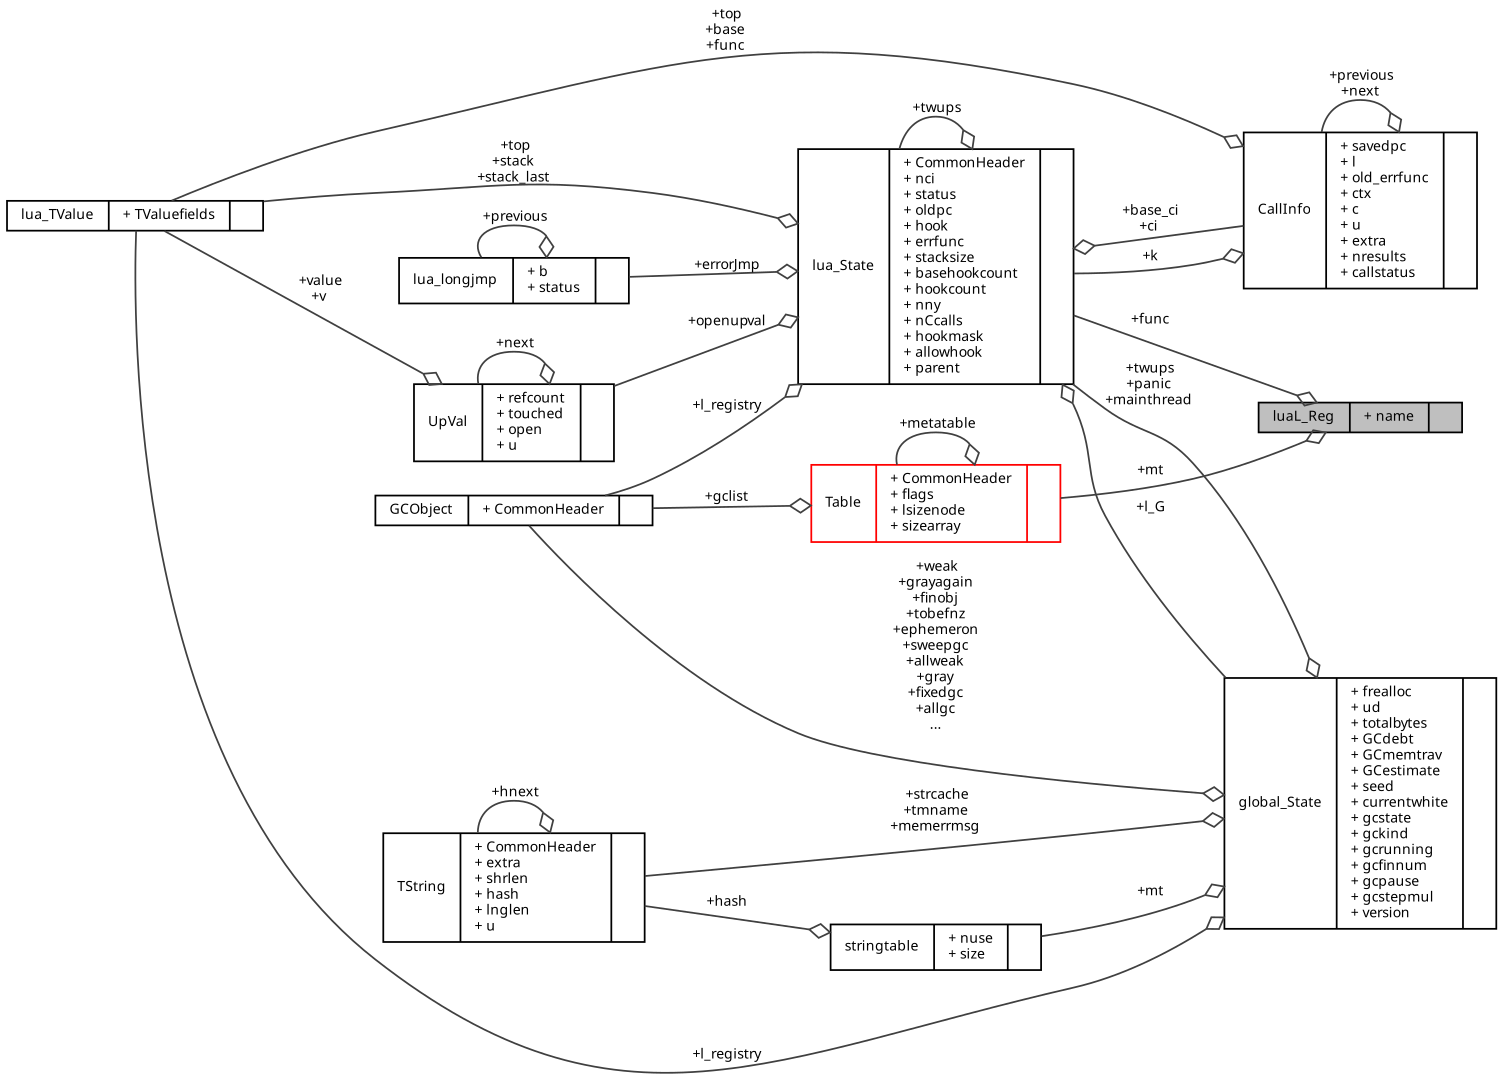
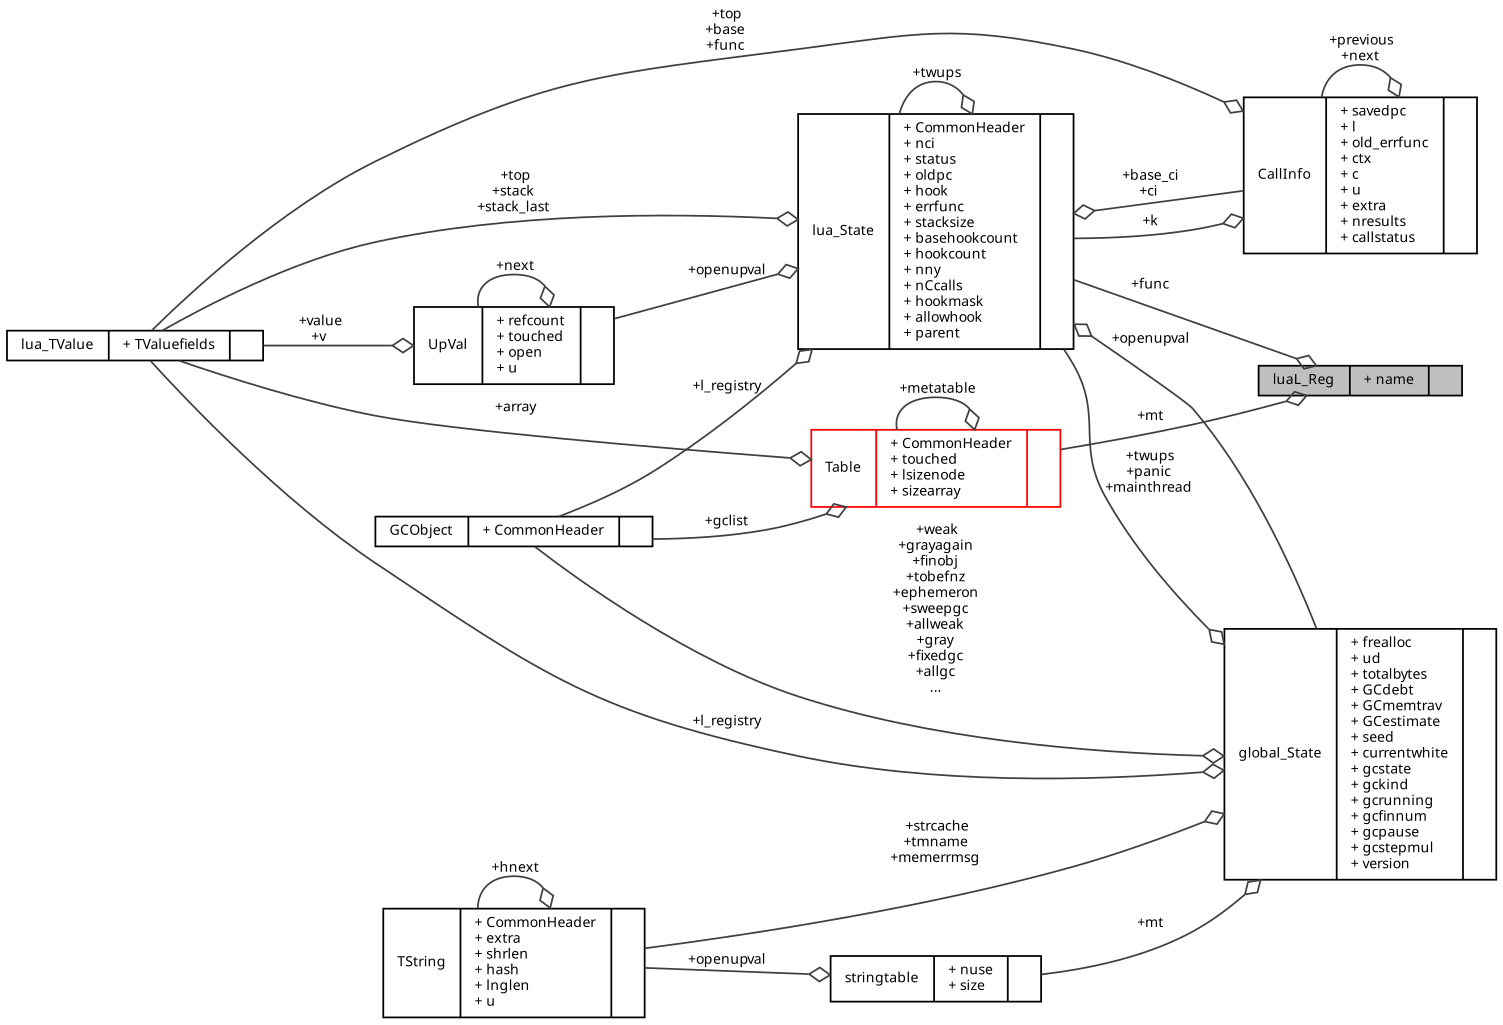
(514, 281) -> none
none -> (481, 430)
(912, 495) -> (924, 460)
(1149, 508) -> (1149, 339)
(725, 903) -> (725, 960)
